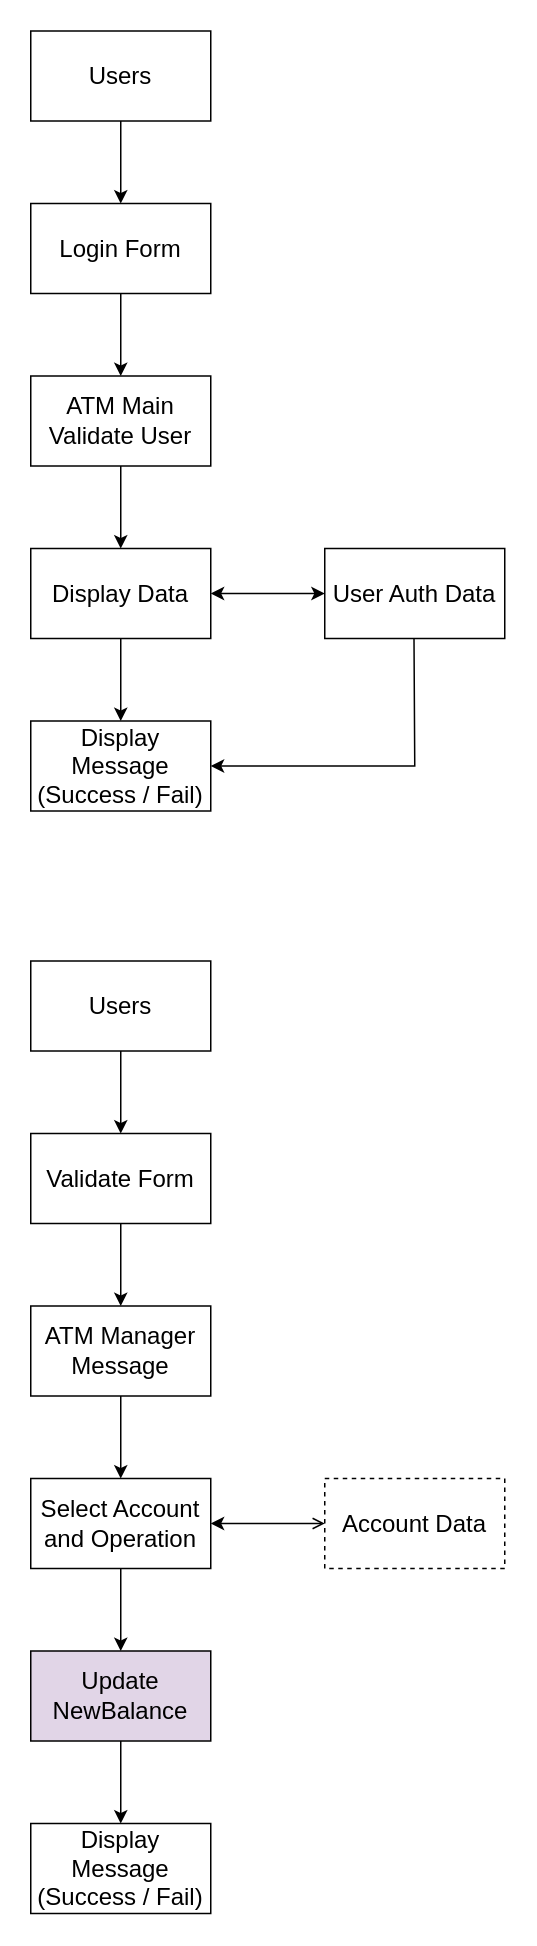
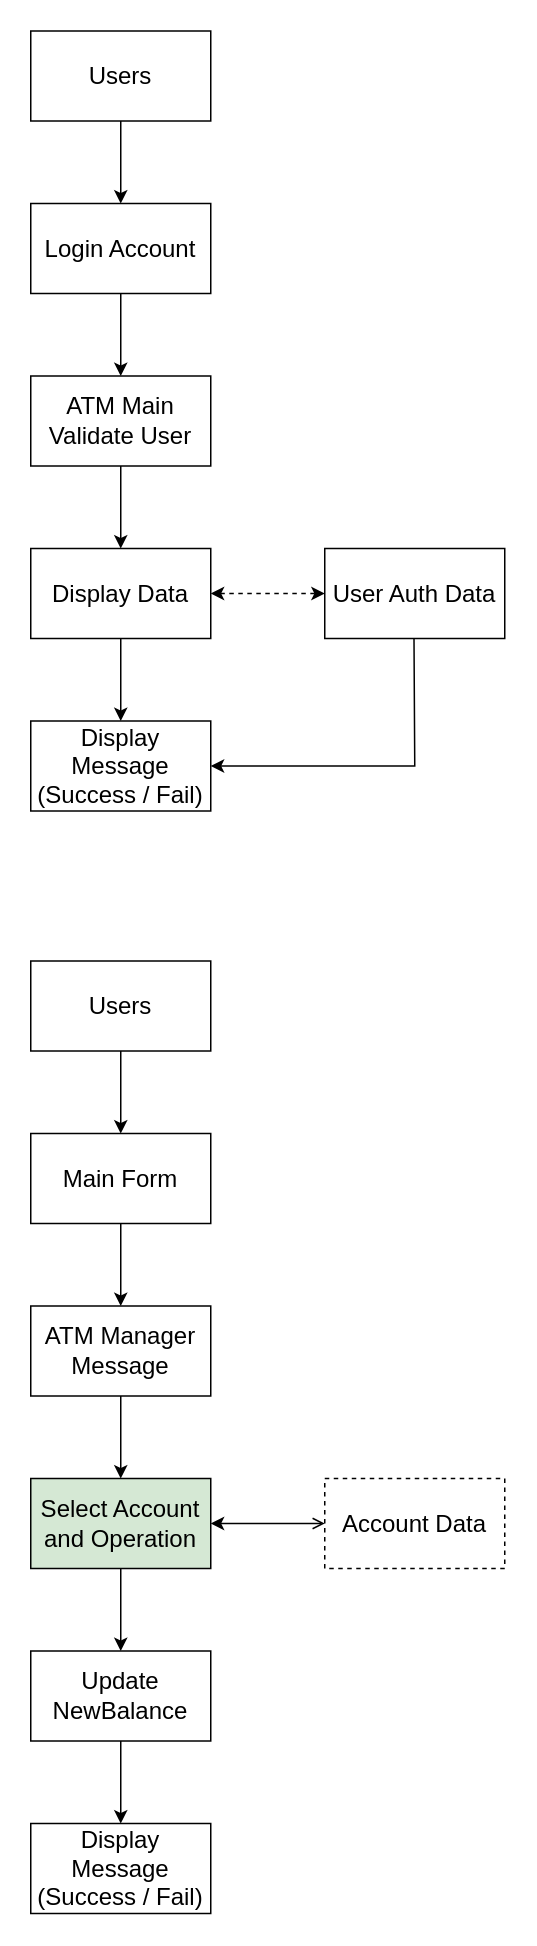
(121, 248) -> (121, 248)
(266, 593) -> (266, 593)
(121, 1178) -> (121, 1178)
(121, 1523) -> (121, 1523)
(121, 1696) -> (121, 1696)
